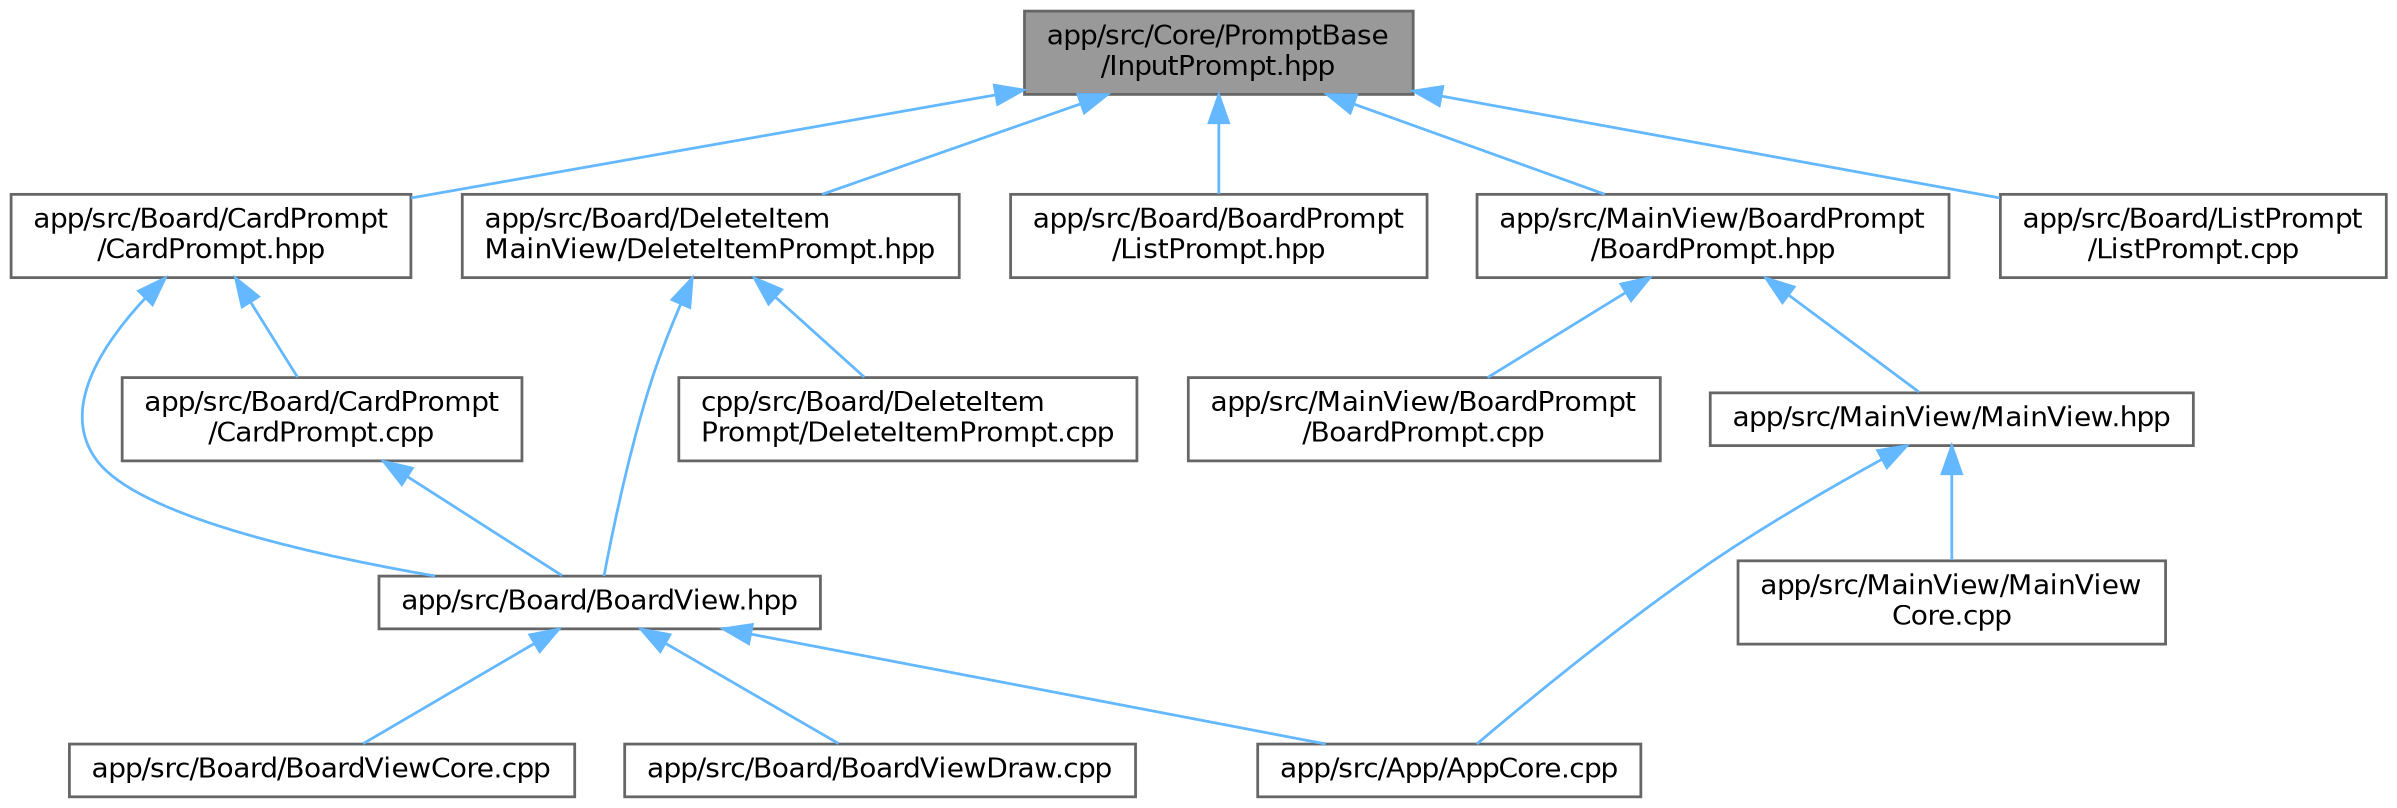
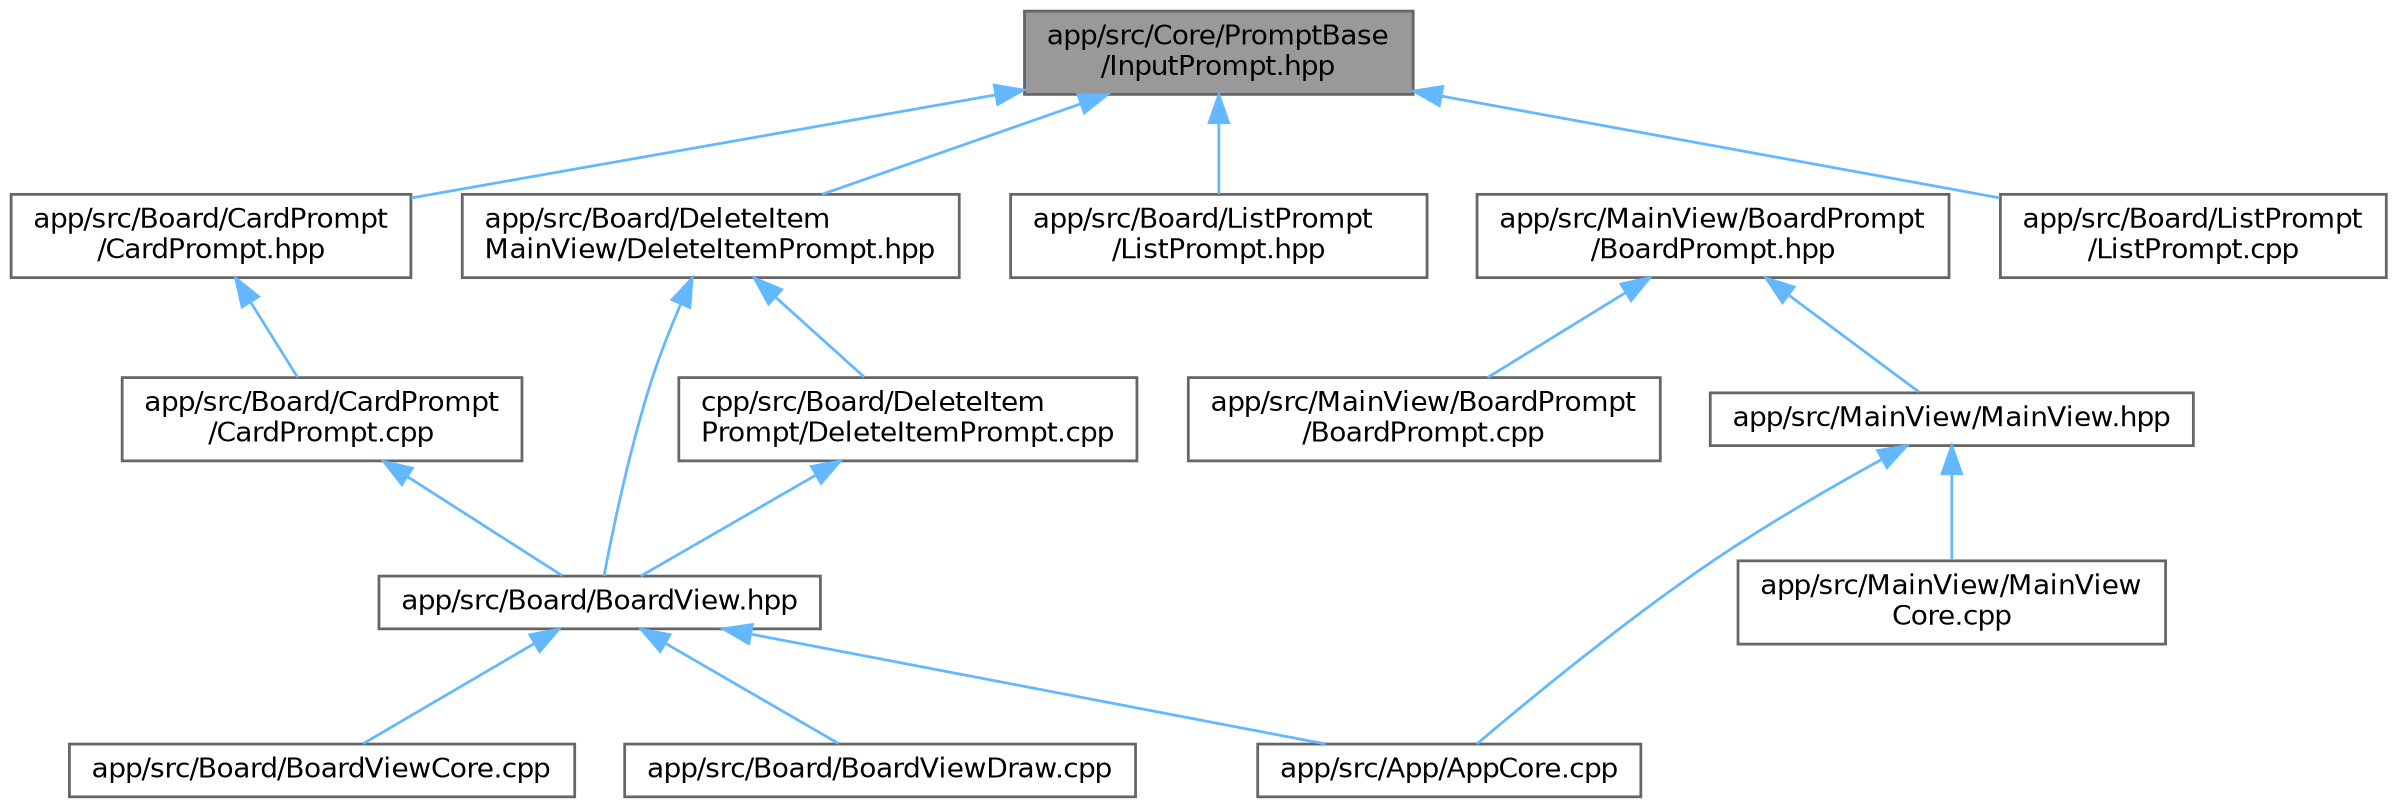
(1480, 149) -> none
(1219, 236) -> (1219, 236)
(171, 508) -> (728, 526)
